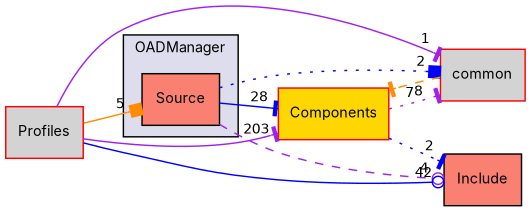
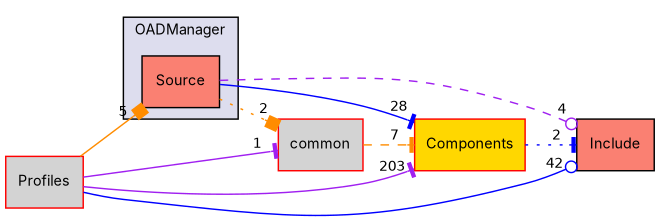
(322, 71) -> (248, 112)
(411, 103) -> none
